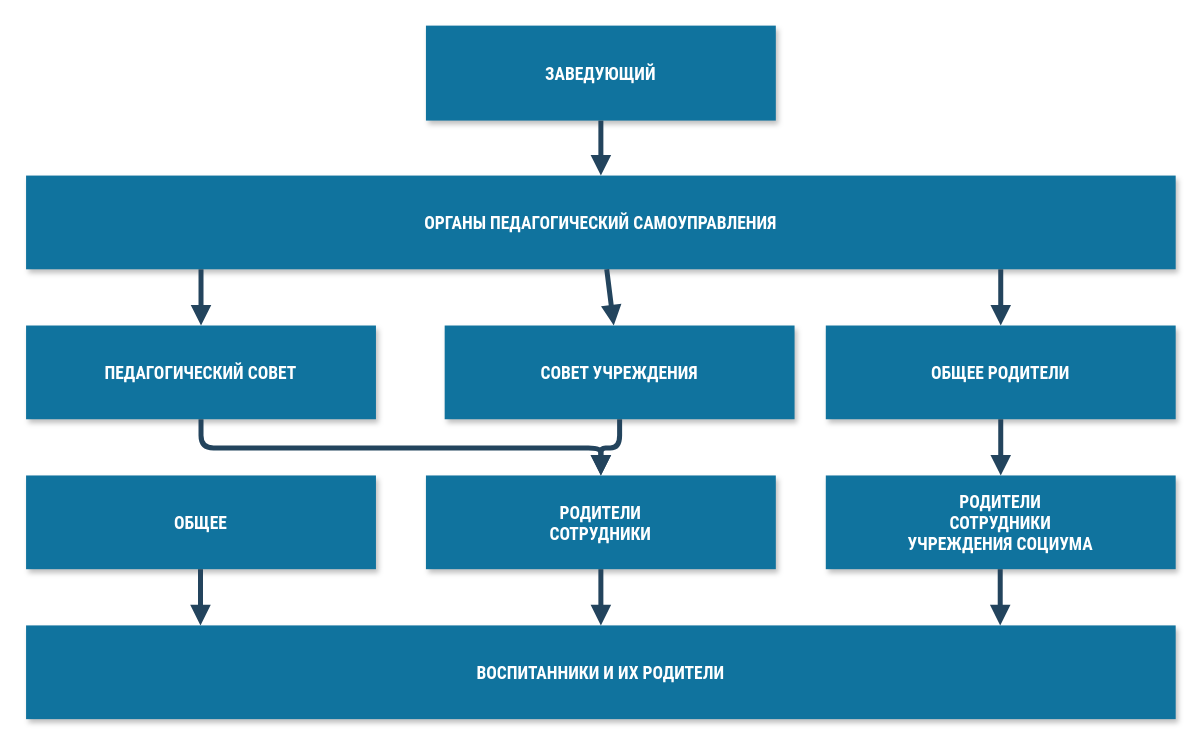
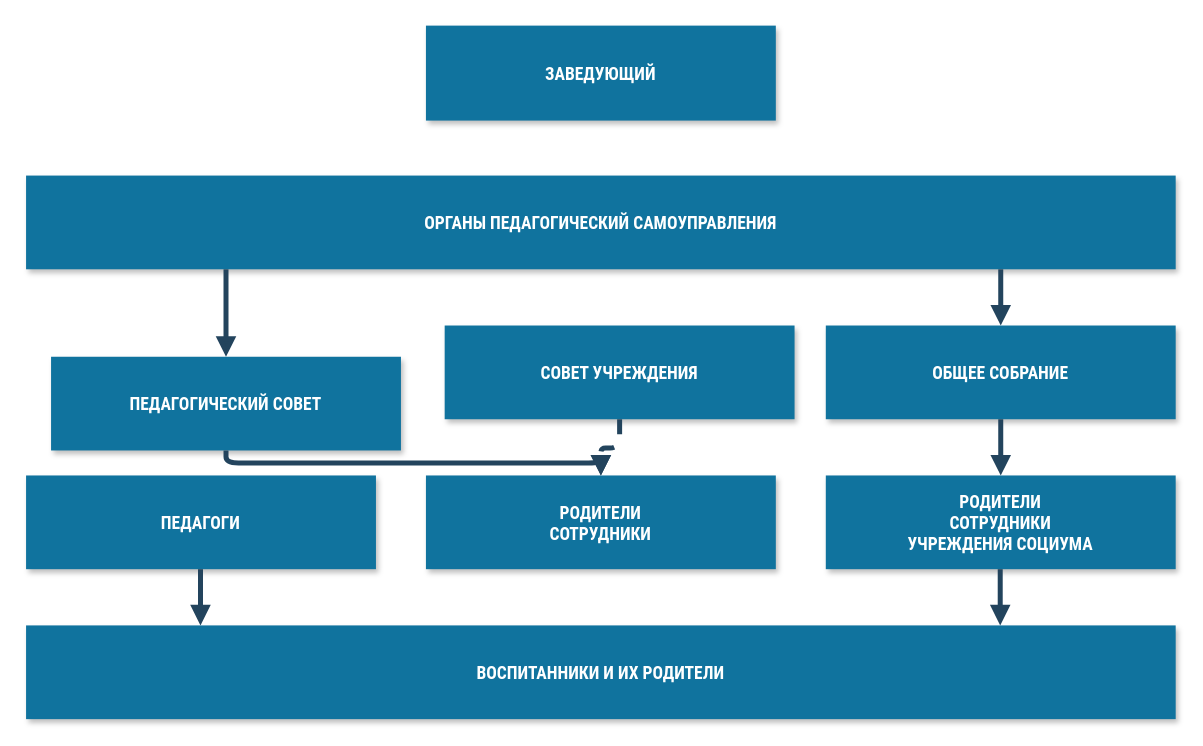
(601, 137) -> none
(609, 289) -> none
(201, 373) -> (226, 404)
(1000, 374) -> (1000, 374)
(619, 439) -> (619, 439)
(200, 524) -> (200, 524)
(601, 588) -> none
